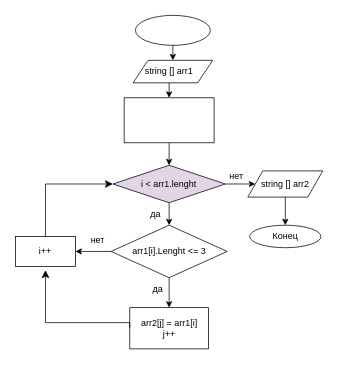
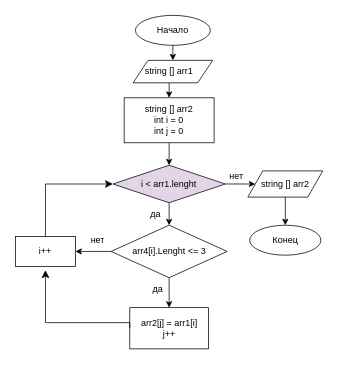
none -> (173, 30)
none -> (169, 120)
(285, 237) -> (285, 240)
(170, 252) -> (170, 252)
